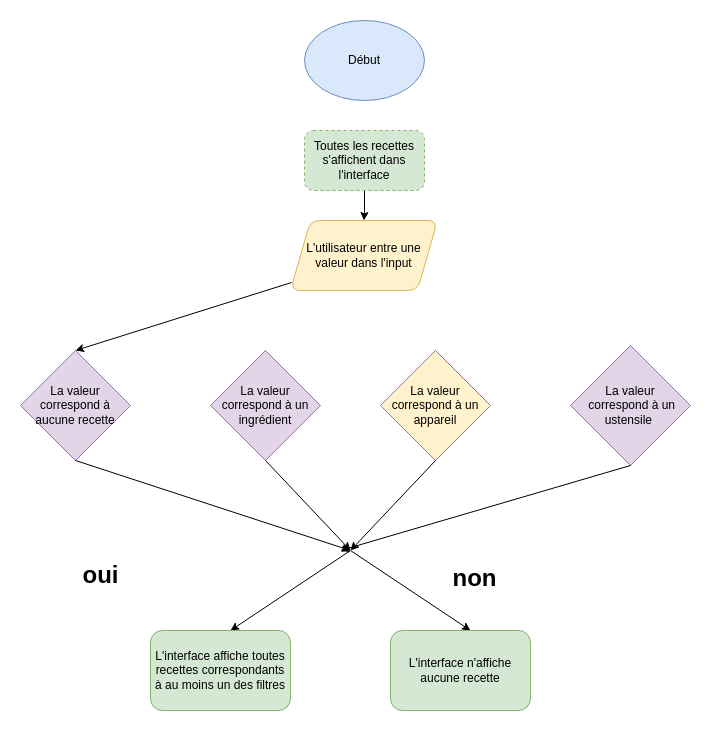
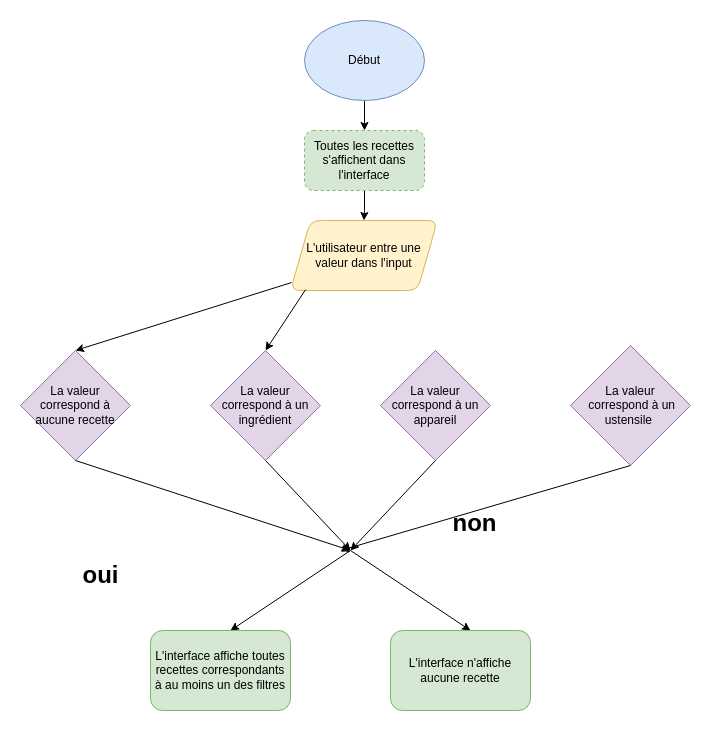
none -> (365, 120)
none -> (287, 317)
(436, 406) -> (436, 406)
(475, 578) -> (475, 523)
